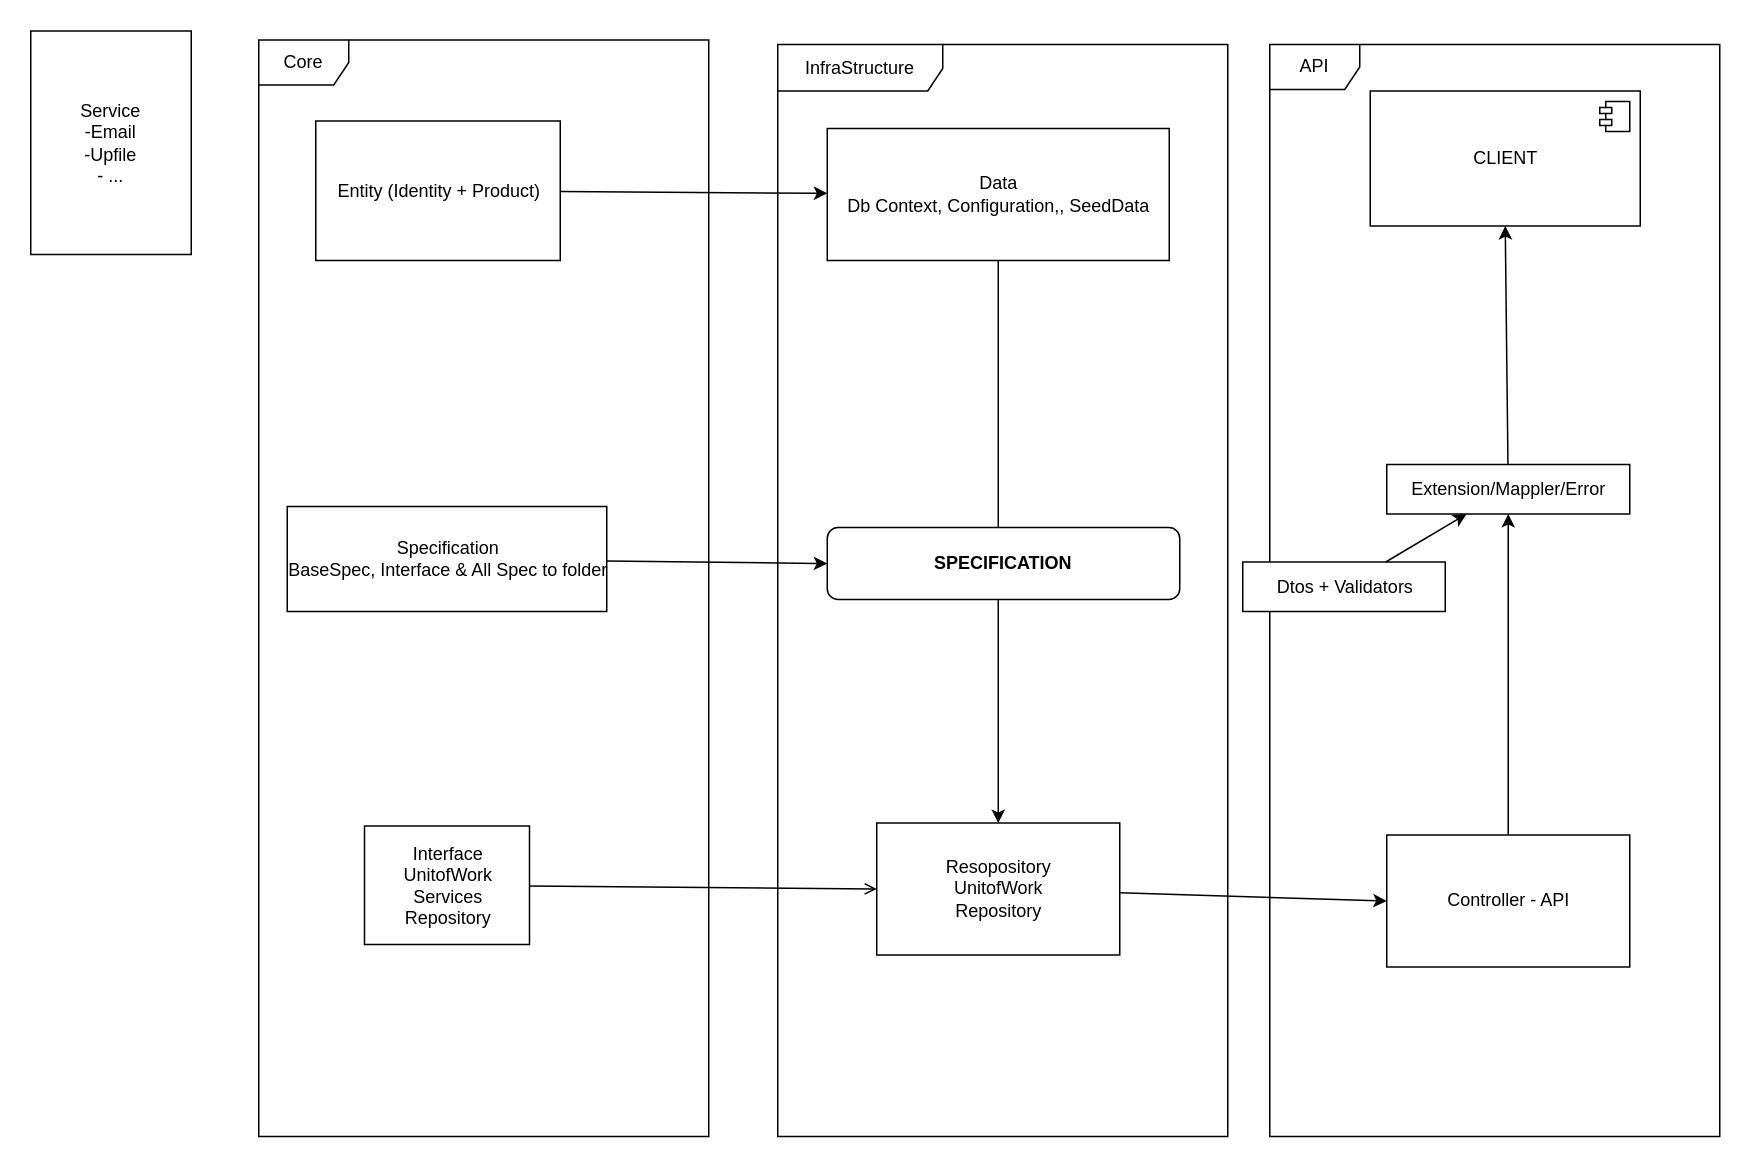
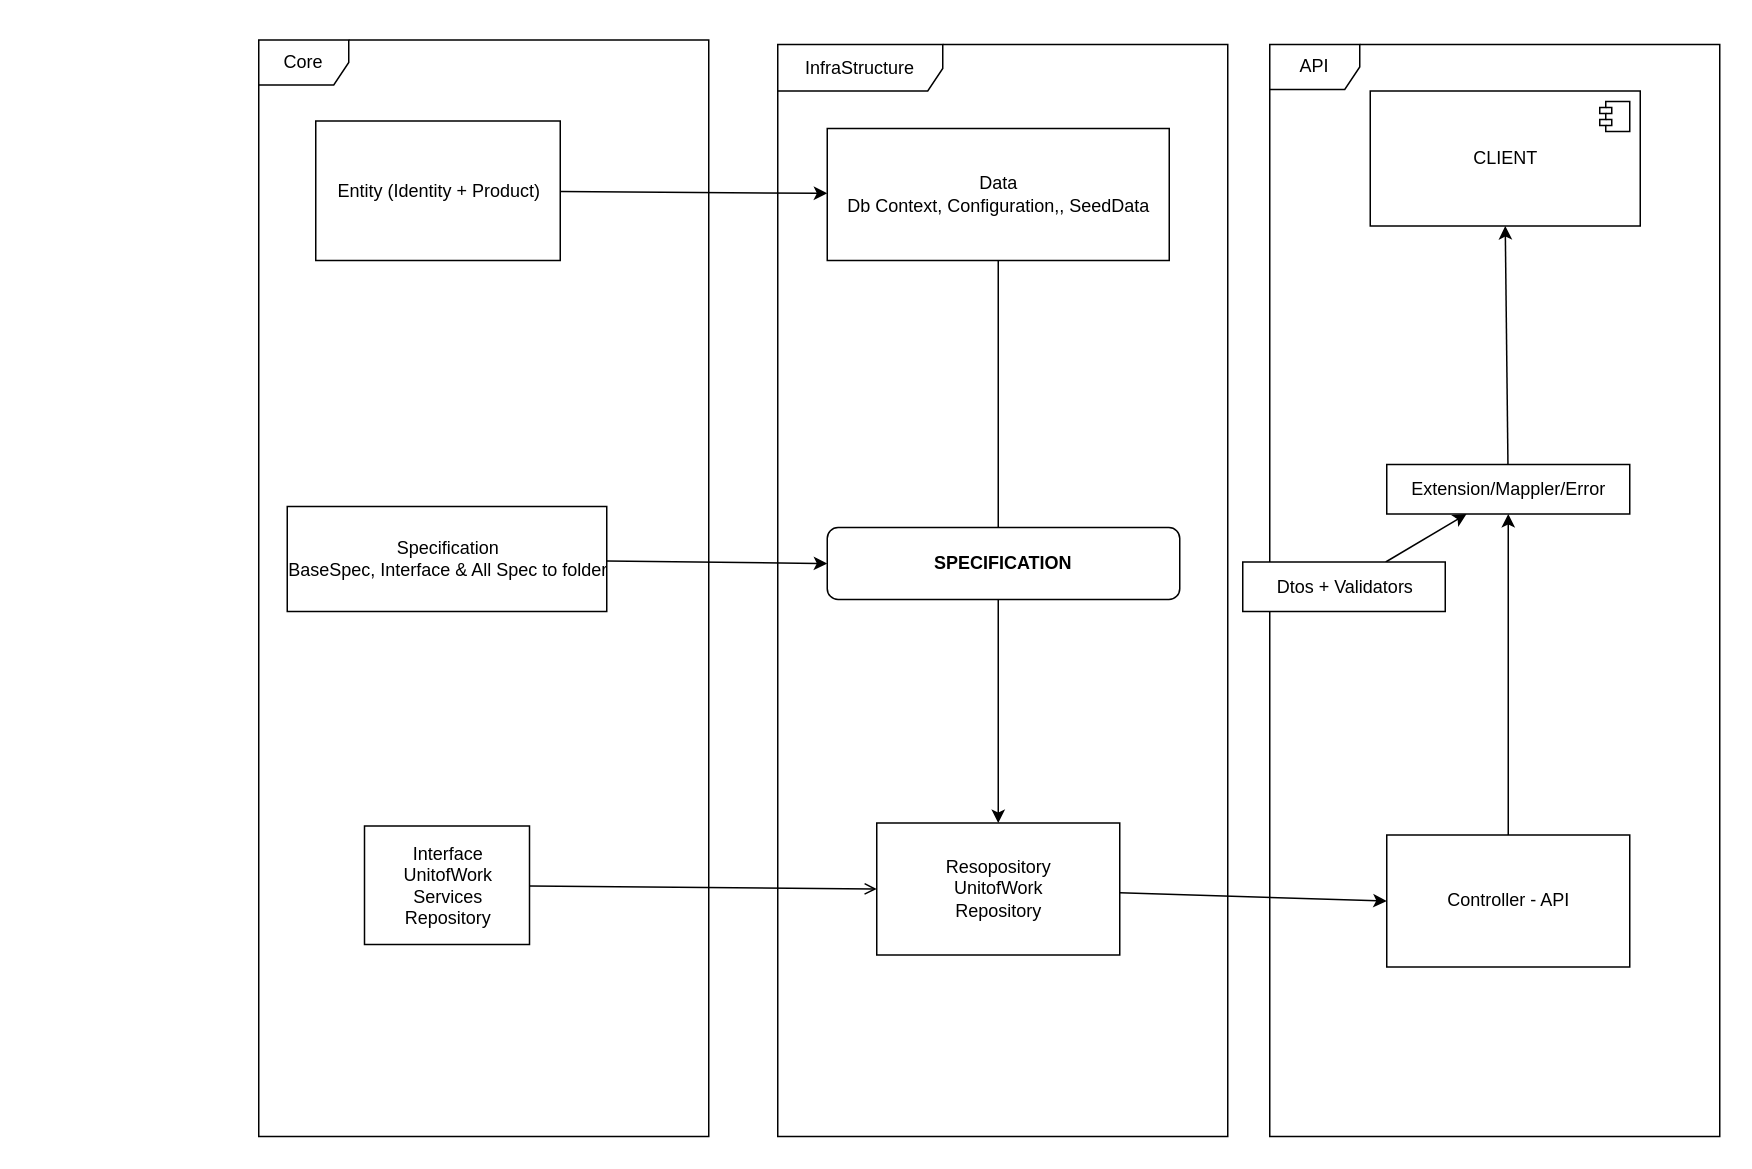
(111, 143) -> none
